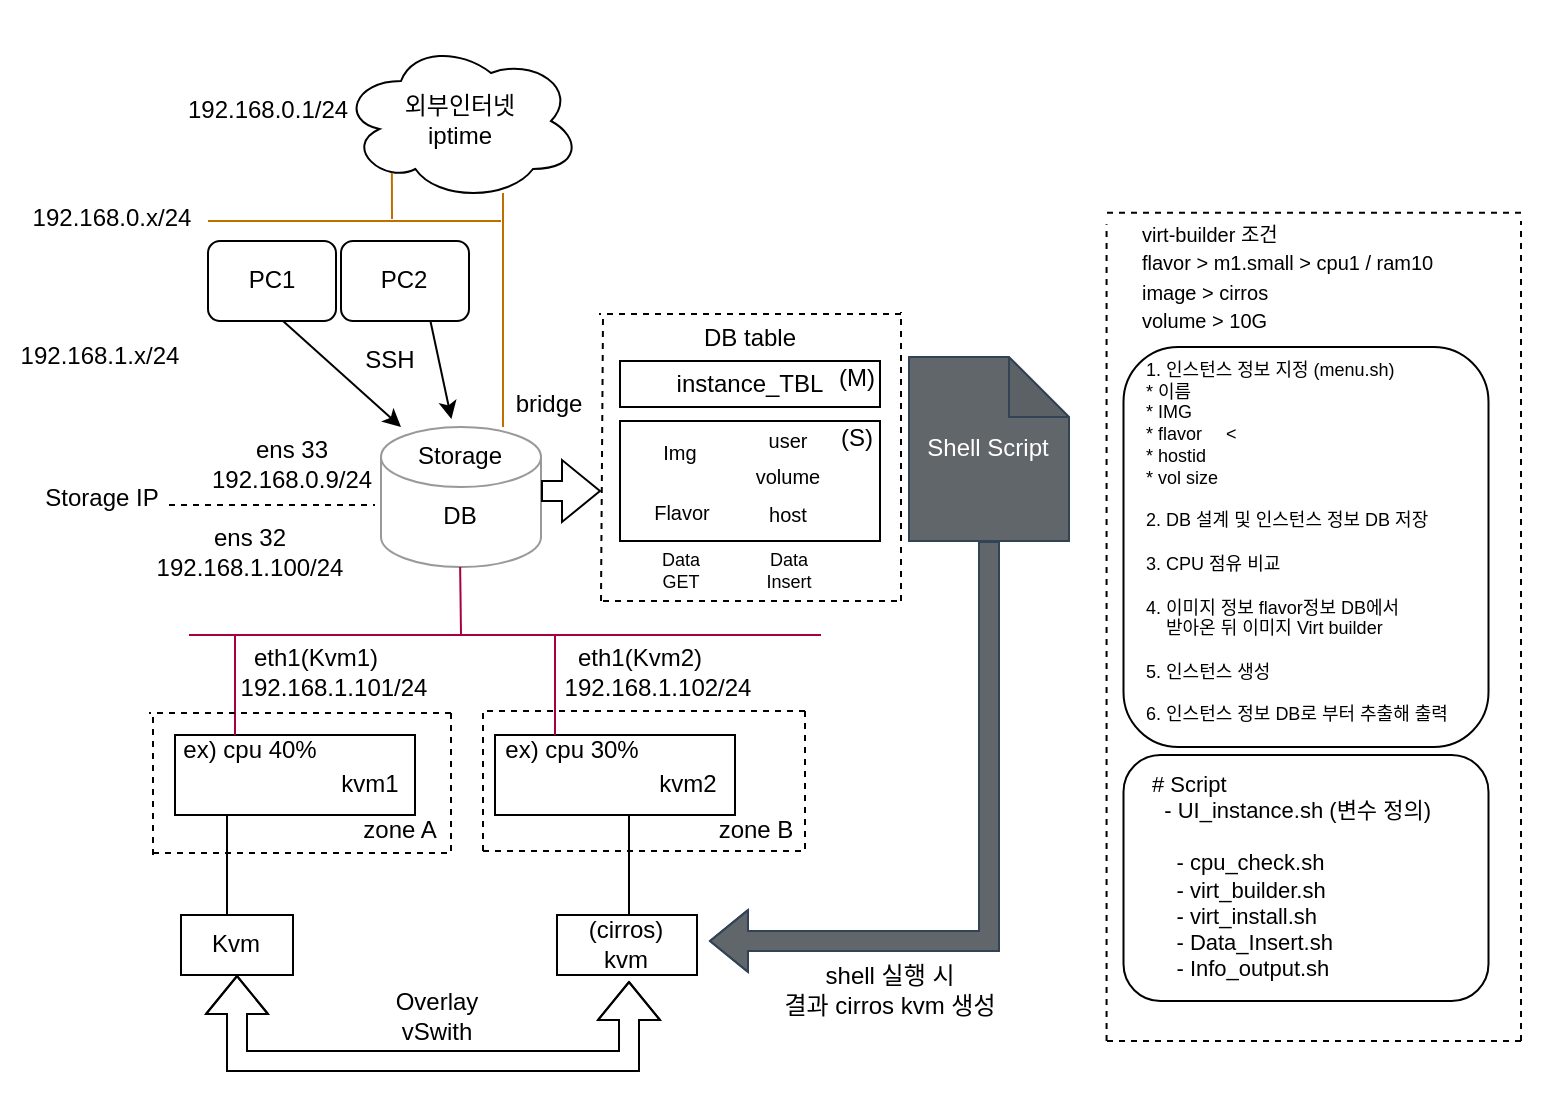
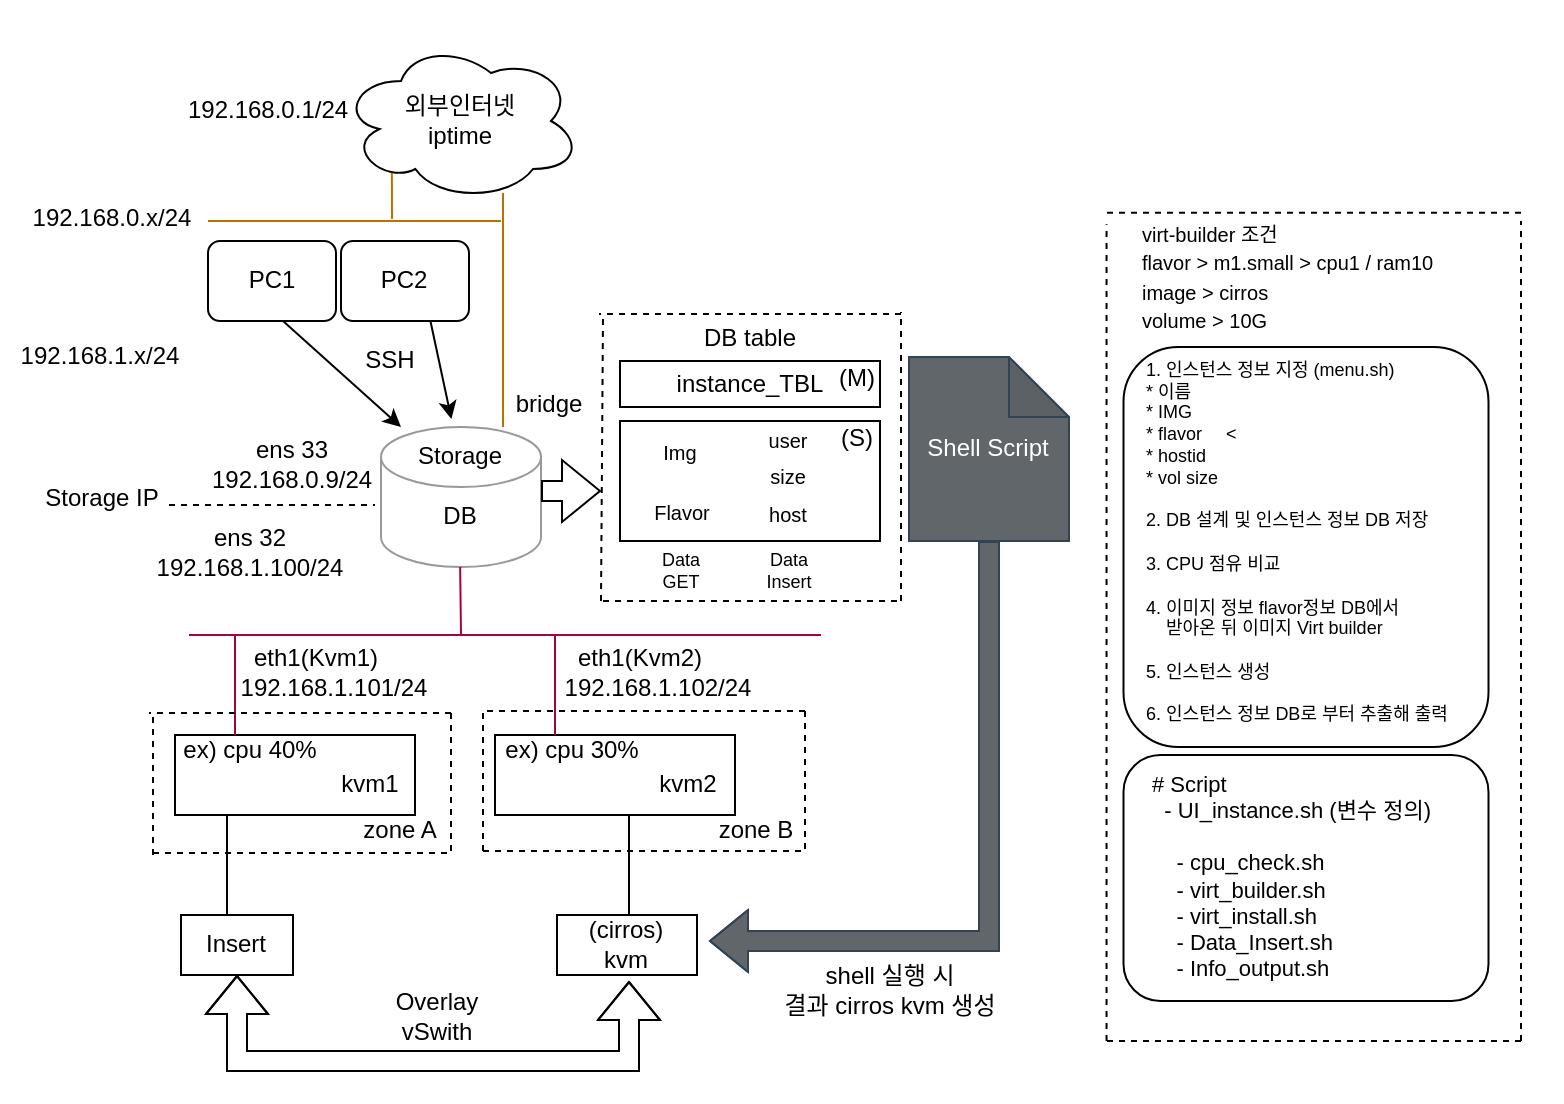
(789, 477) -> (789, 477)
(237, 945) -> (237, 945)
